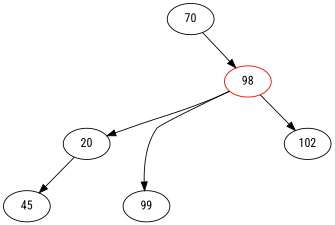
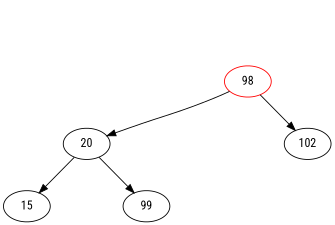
(191, 19) -> none
(168, 122) -> (113, 172)
(27, 206) -> (27, 206)
